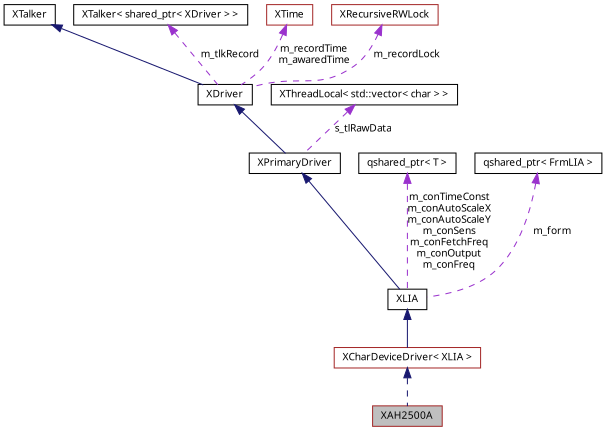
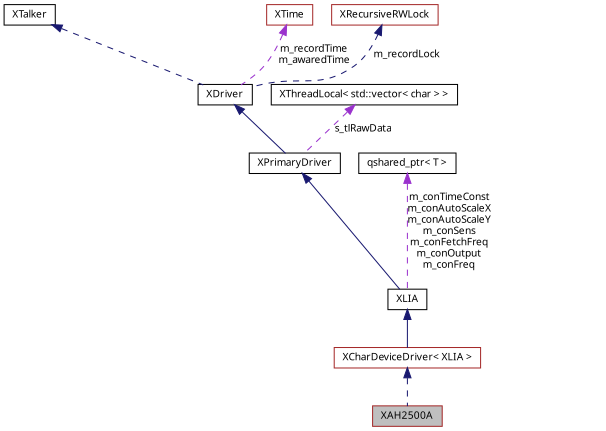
(161, 15) -> none
(132, 57) -> (132, 57)
(325, 79) -> (325, 79)
(538, 163) -> none
